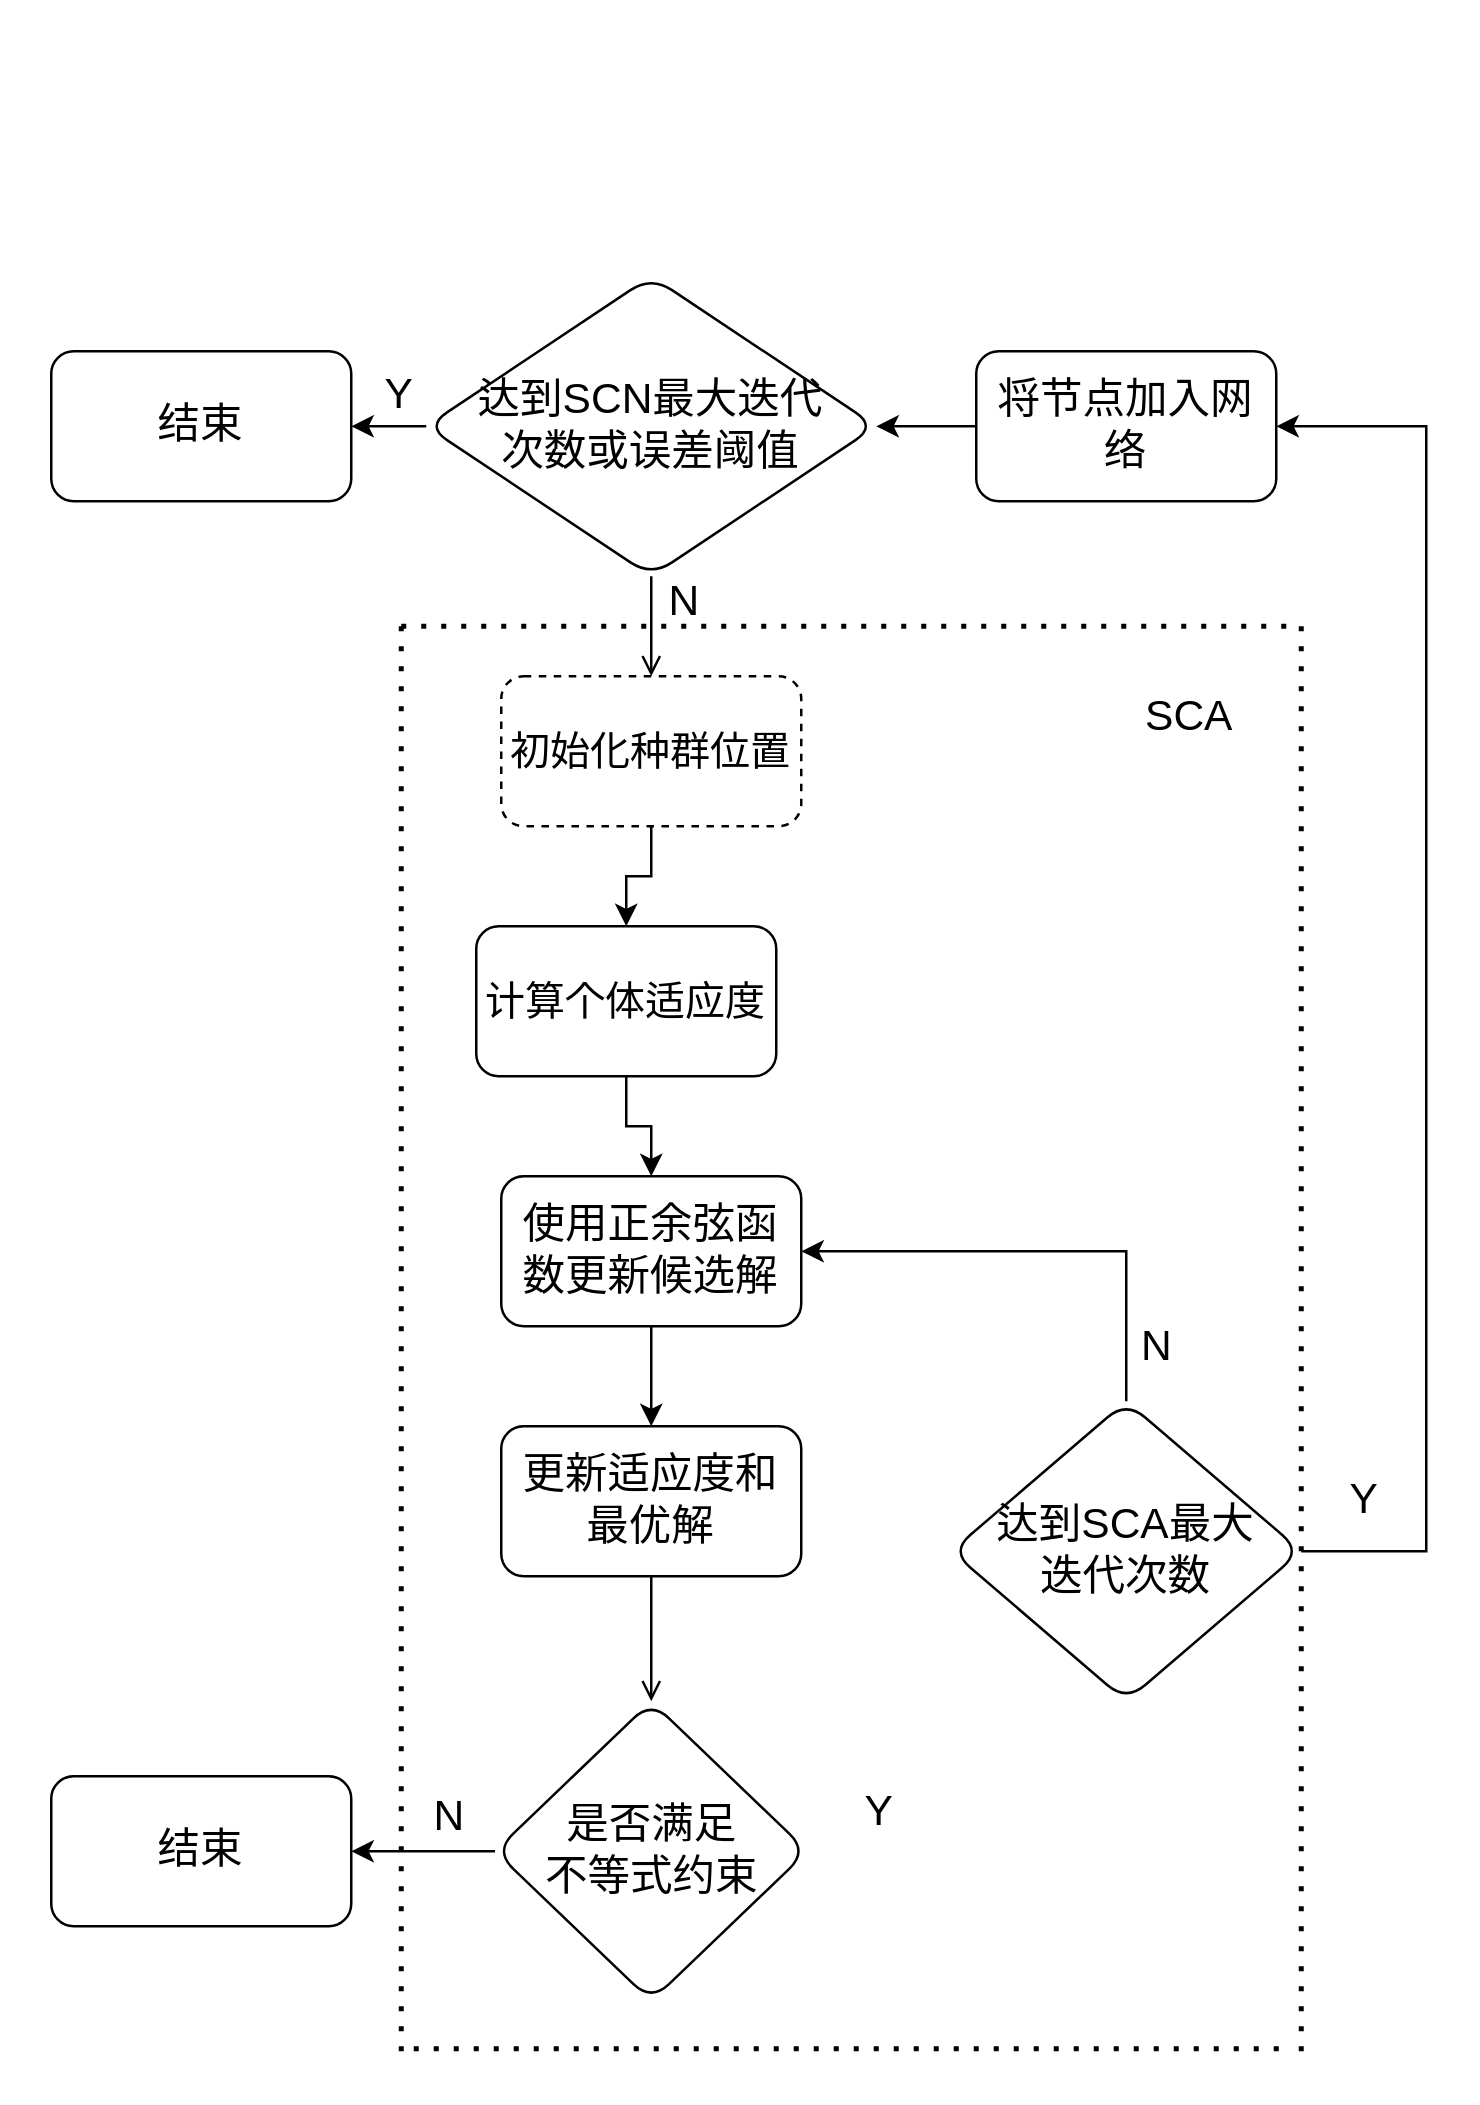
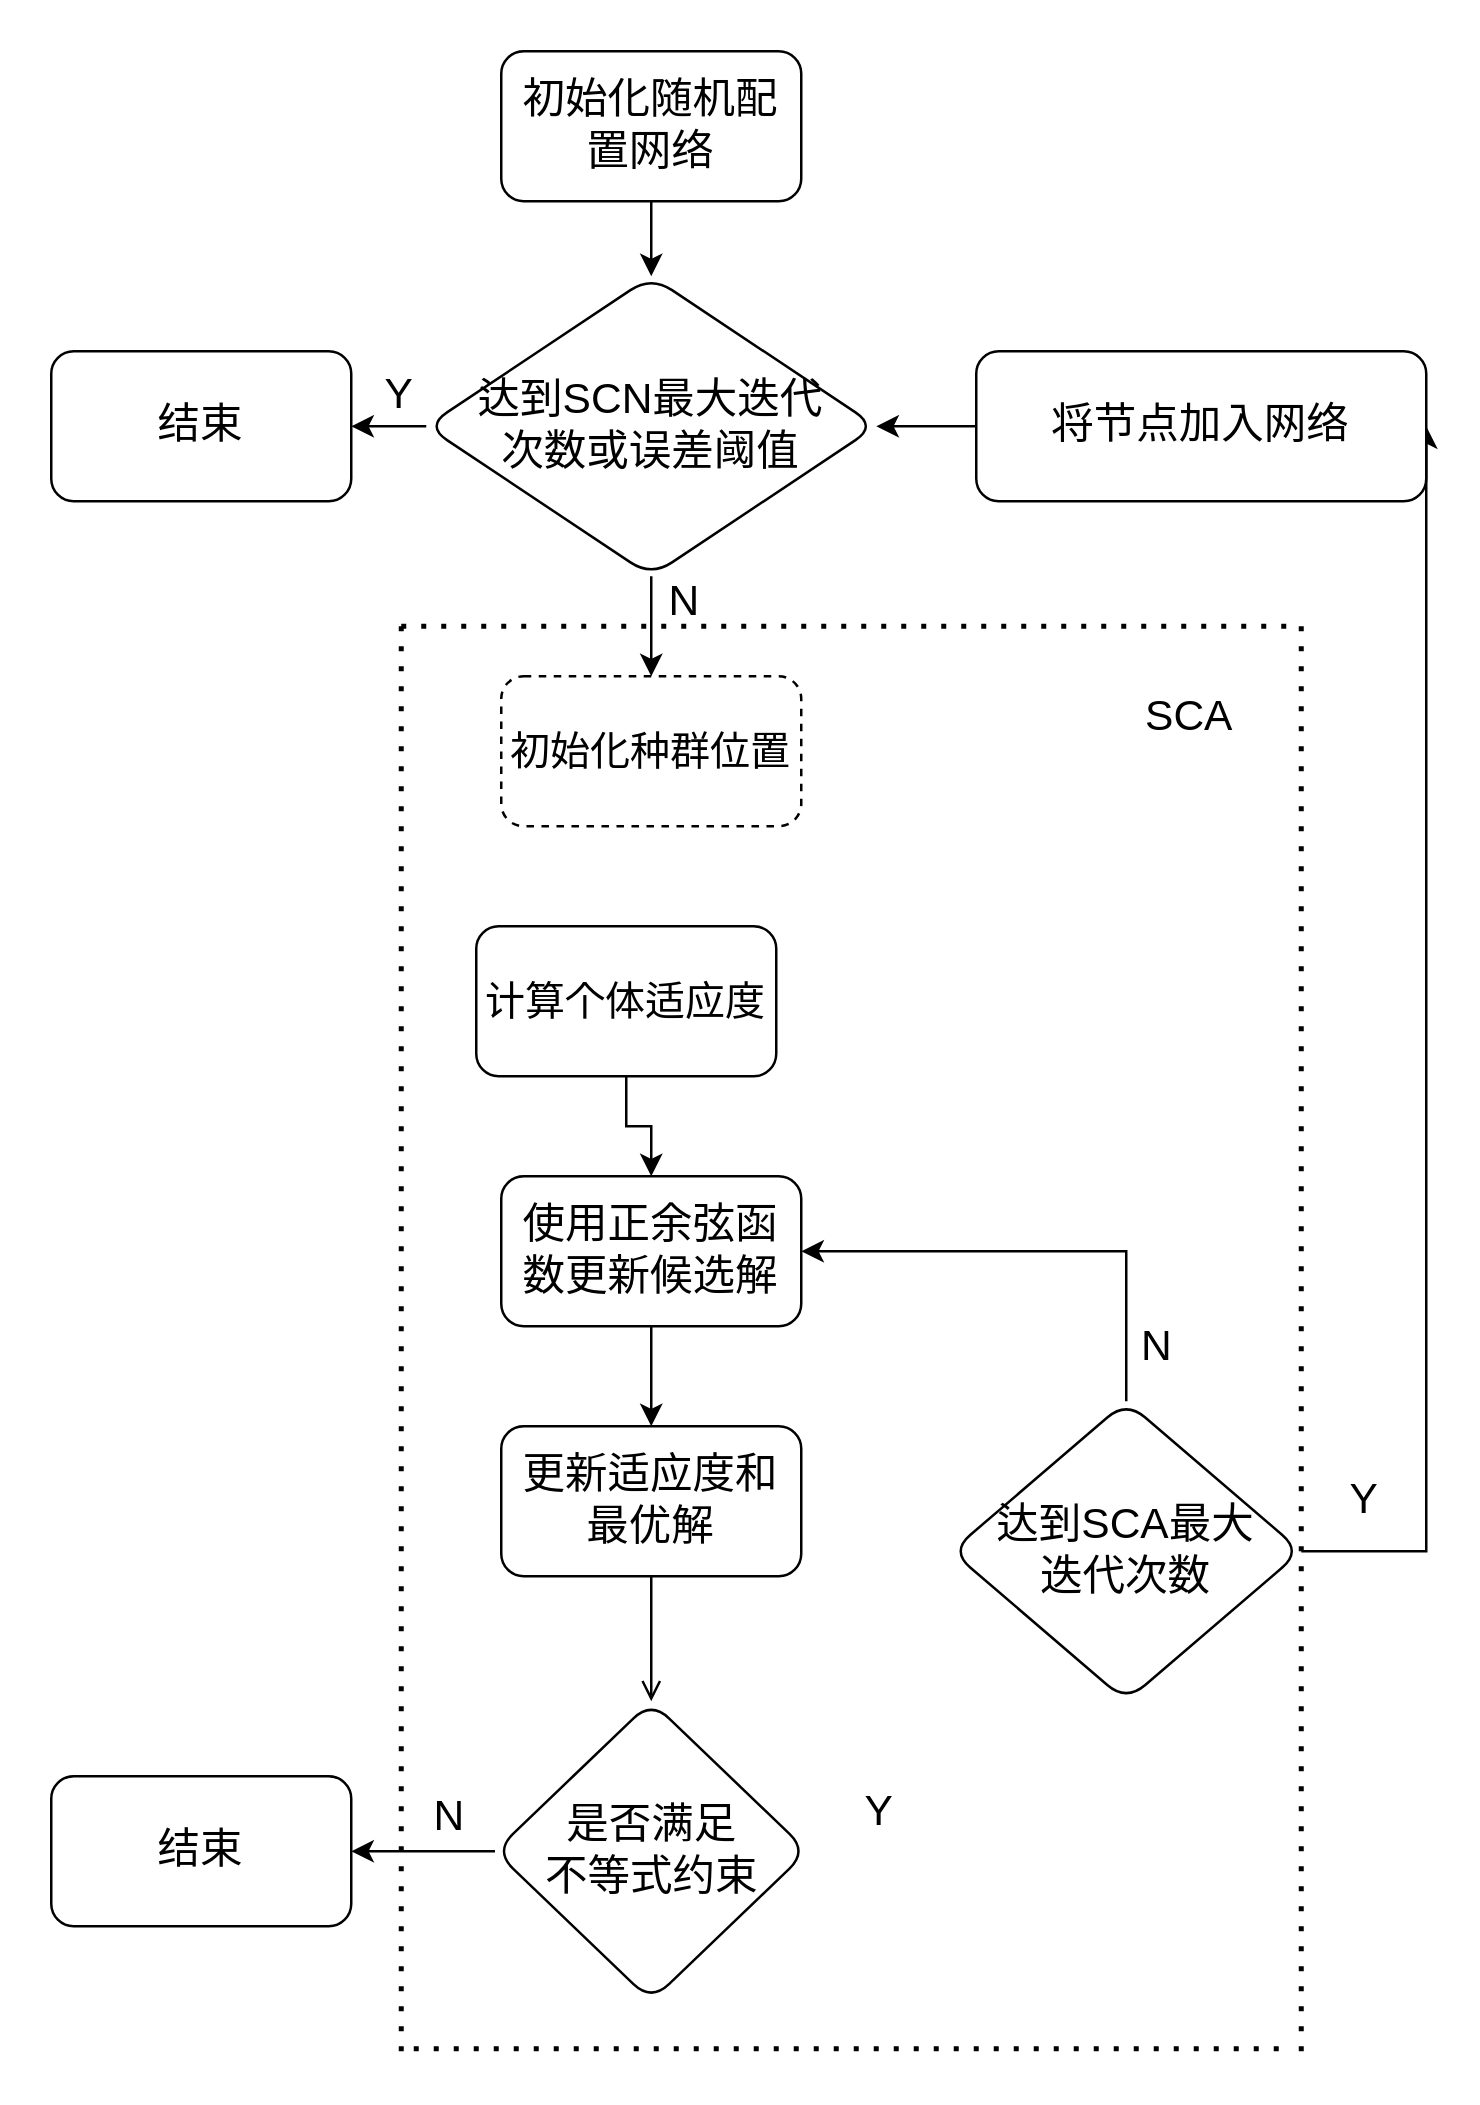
none -> (651, 126)
none -> (651, 247)
(1126, 426) -> (1201, 426)
(651, 662) -> (651, 658)
(647, 876) -> none
